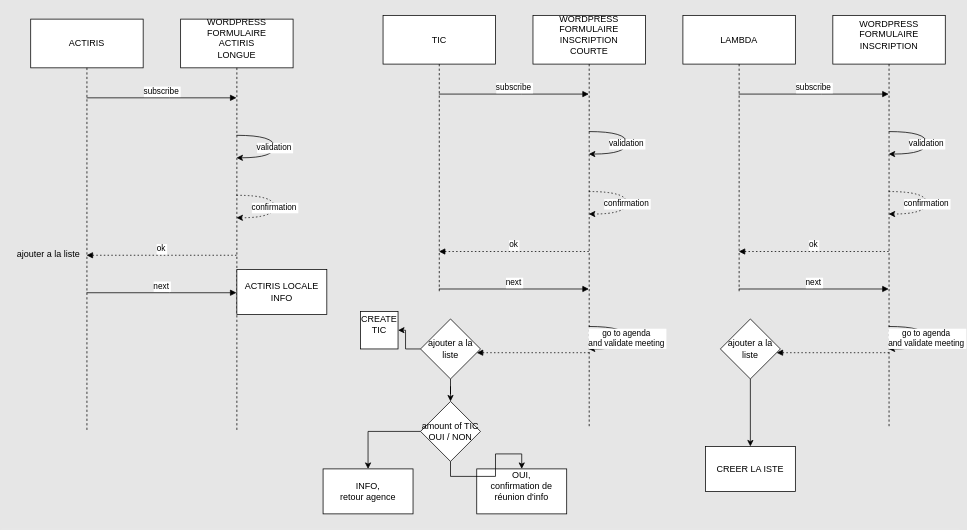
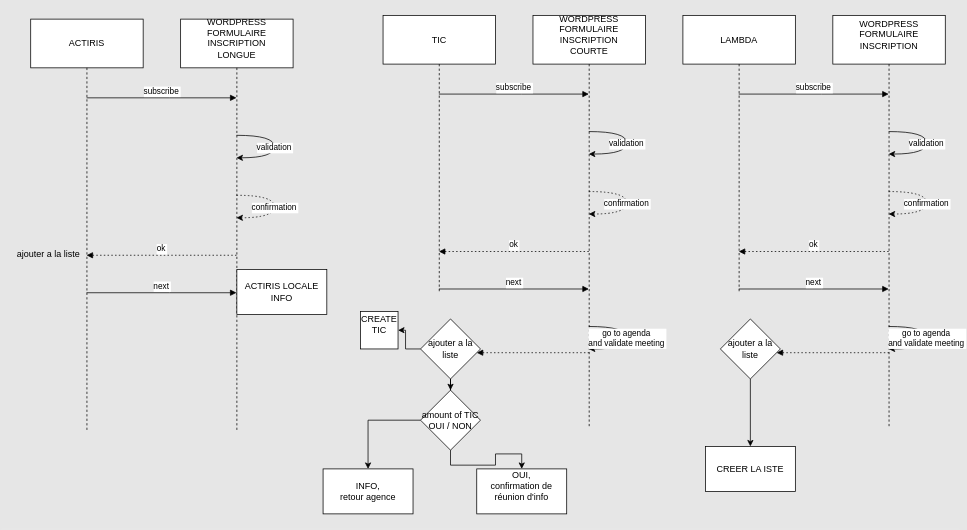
(237, 44) -> (237, 44)
(450, 432) -> (450, 420)
